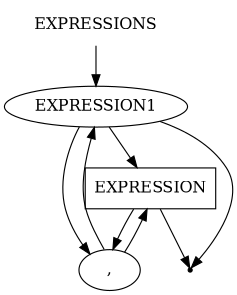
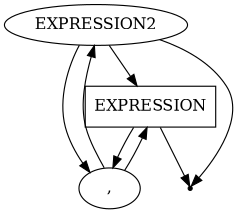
(96, 25) -> none
(96, 107) -> (96, 25)
